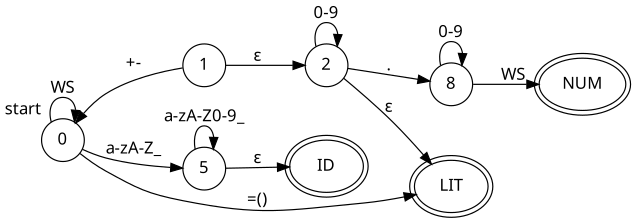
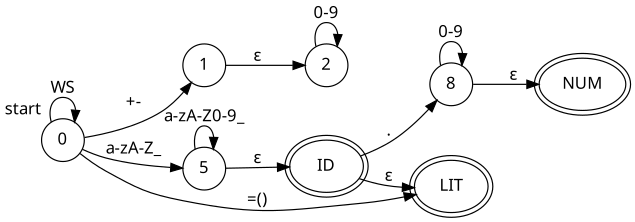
(383, 74) -> (398, 137)
(514, 75) -> (514, 75)
(129, 82) -> (138, 123)
(385, 115) -> (380, 184)
